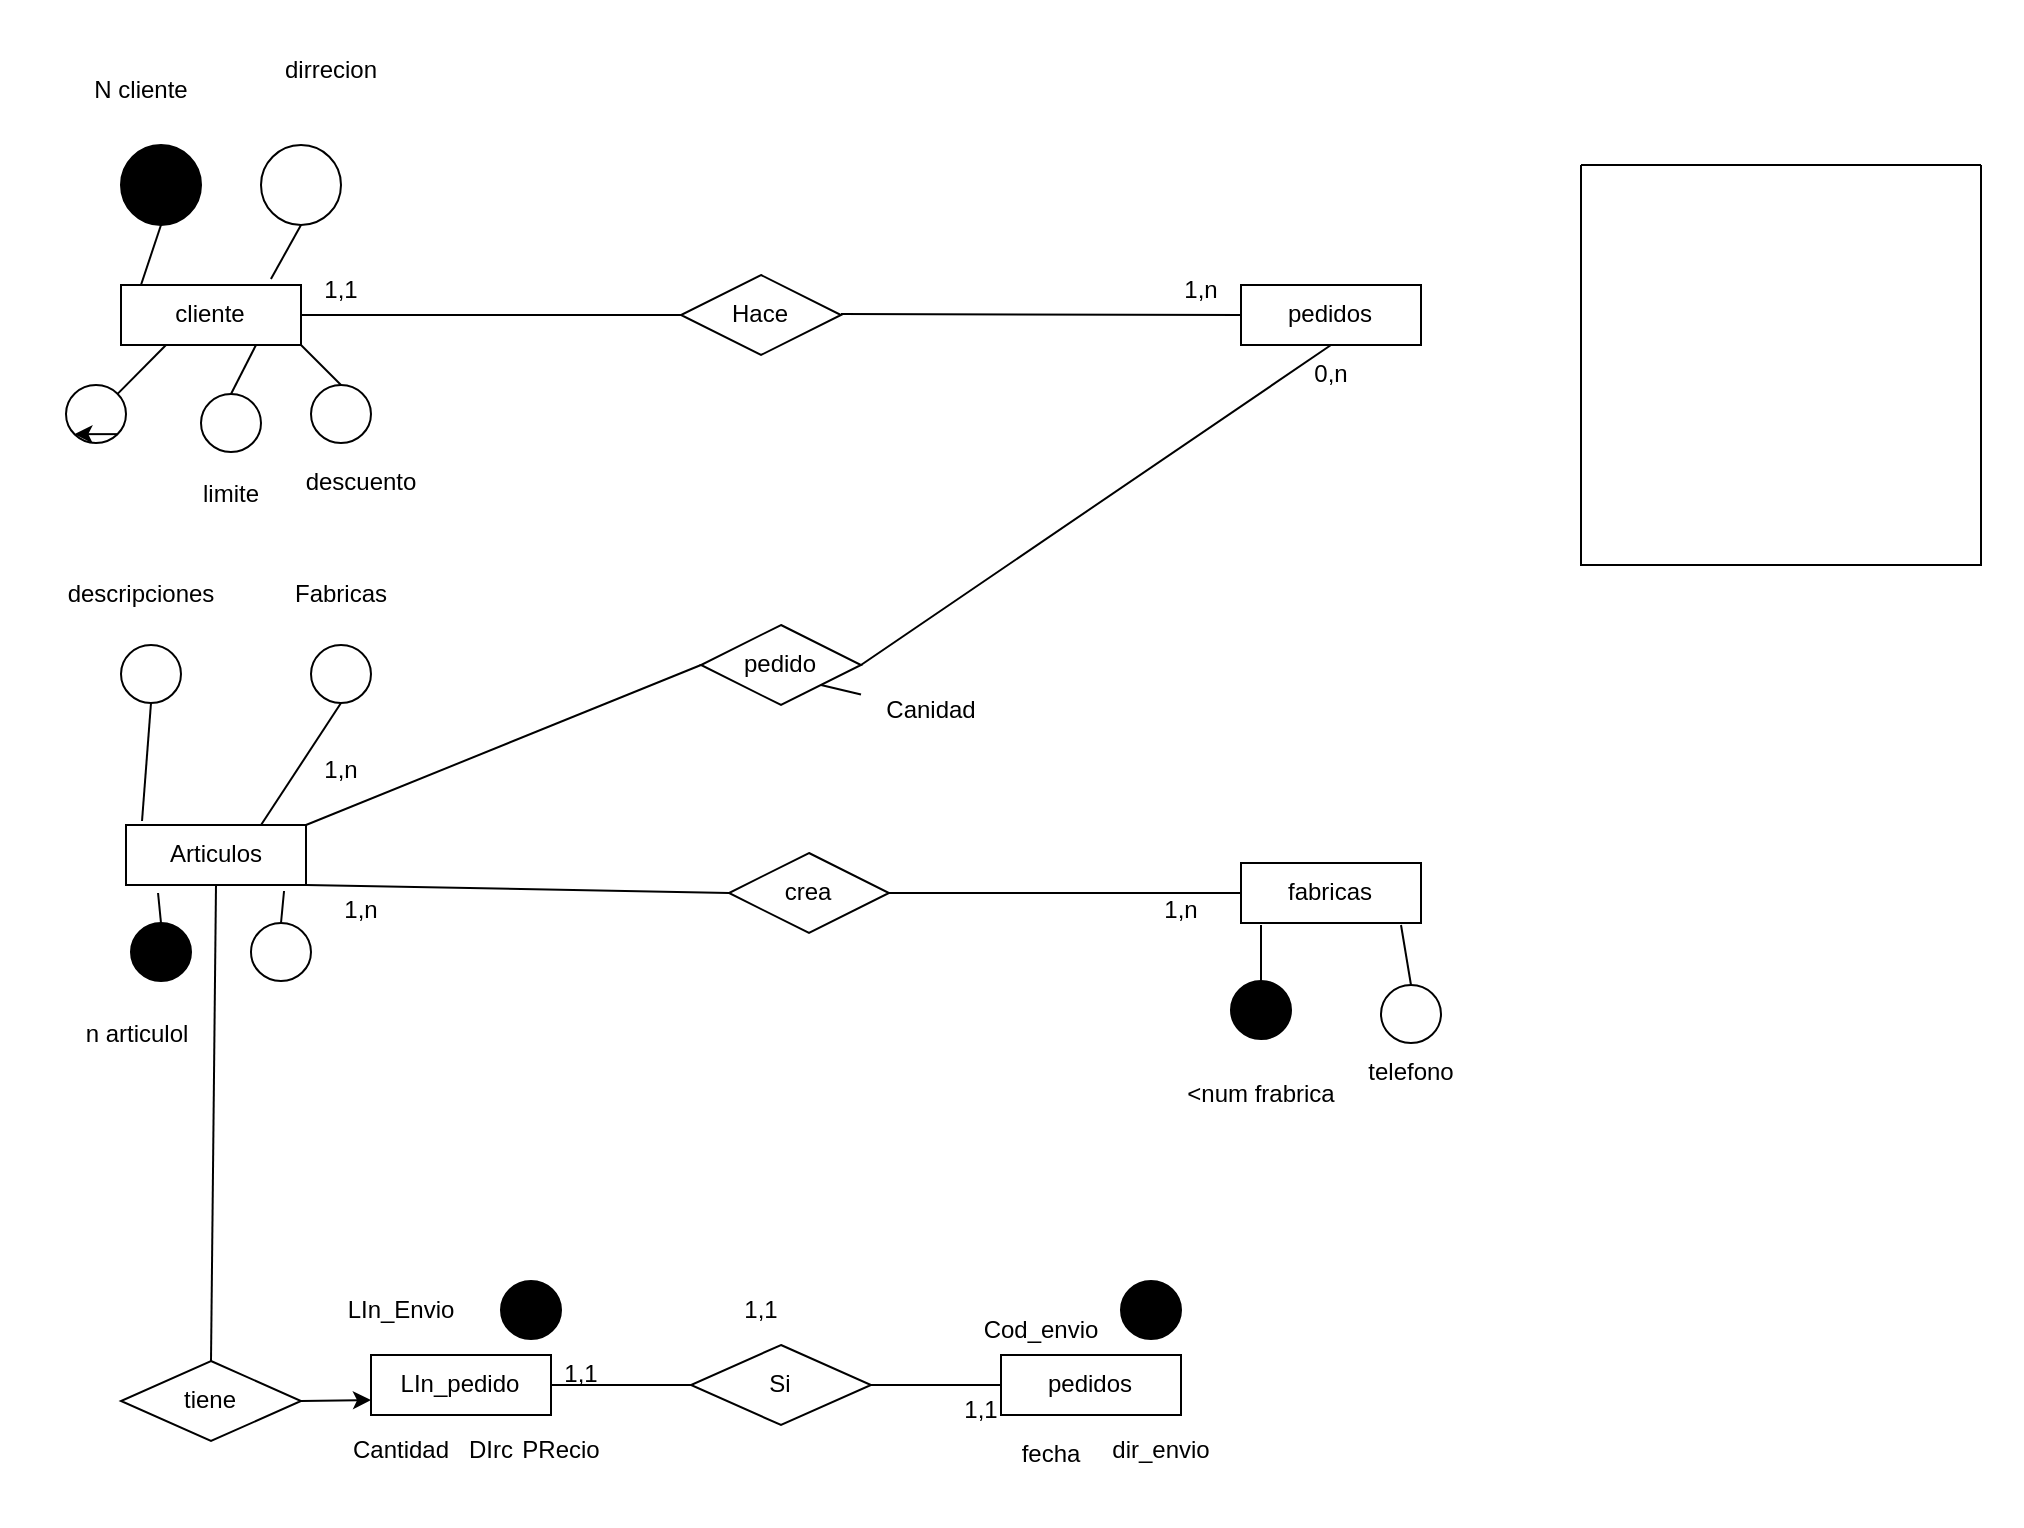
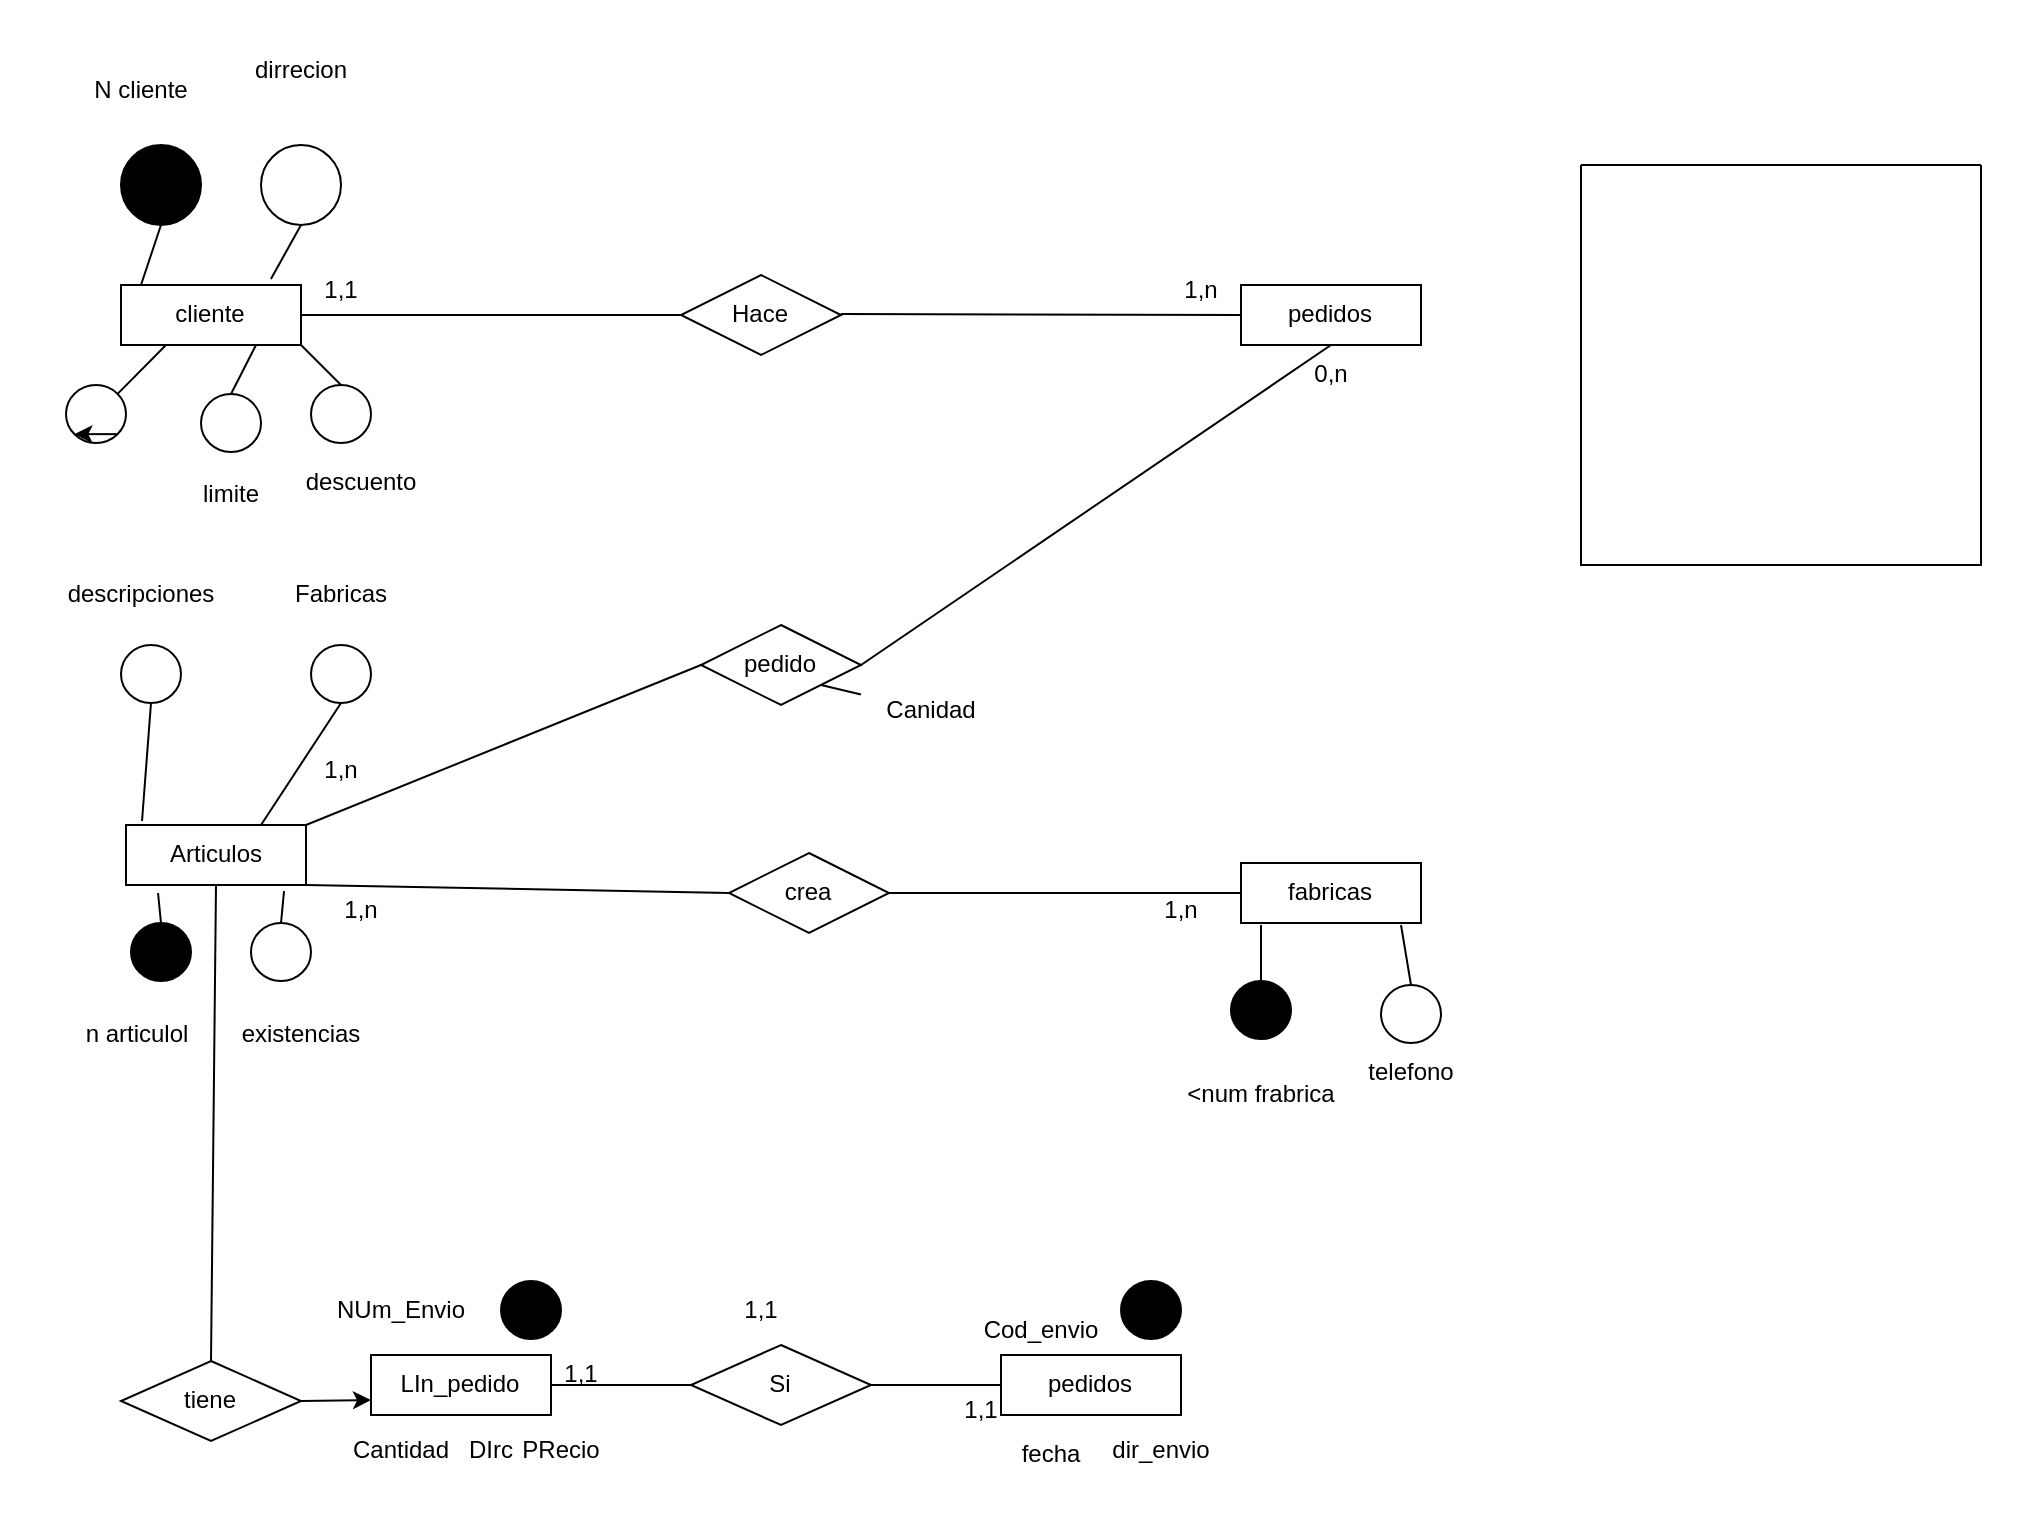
(331, 71) -> (301, 71)
none -> (301, 1035)
(402, 1311) -> (402, 1311)
